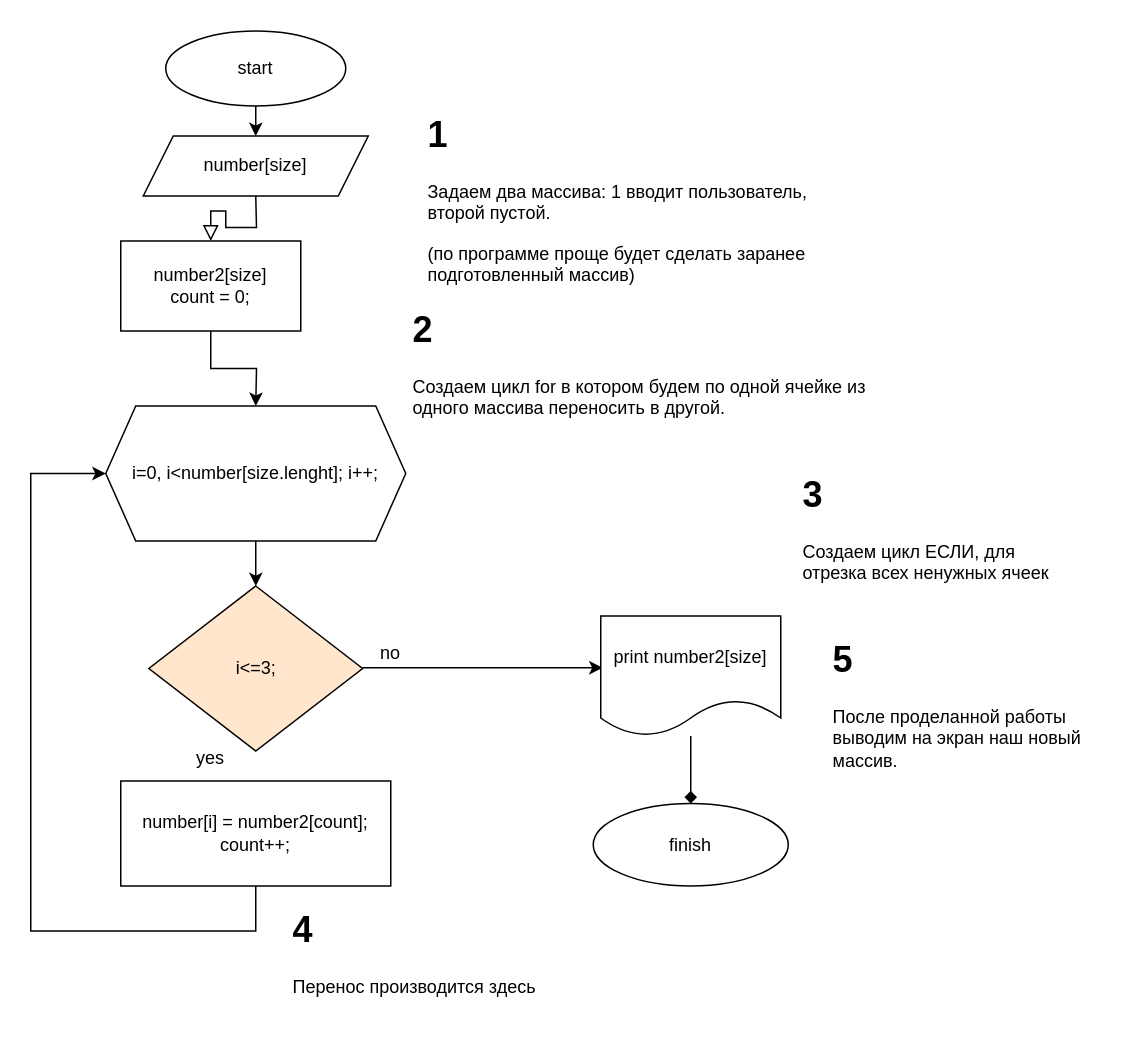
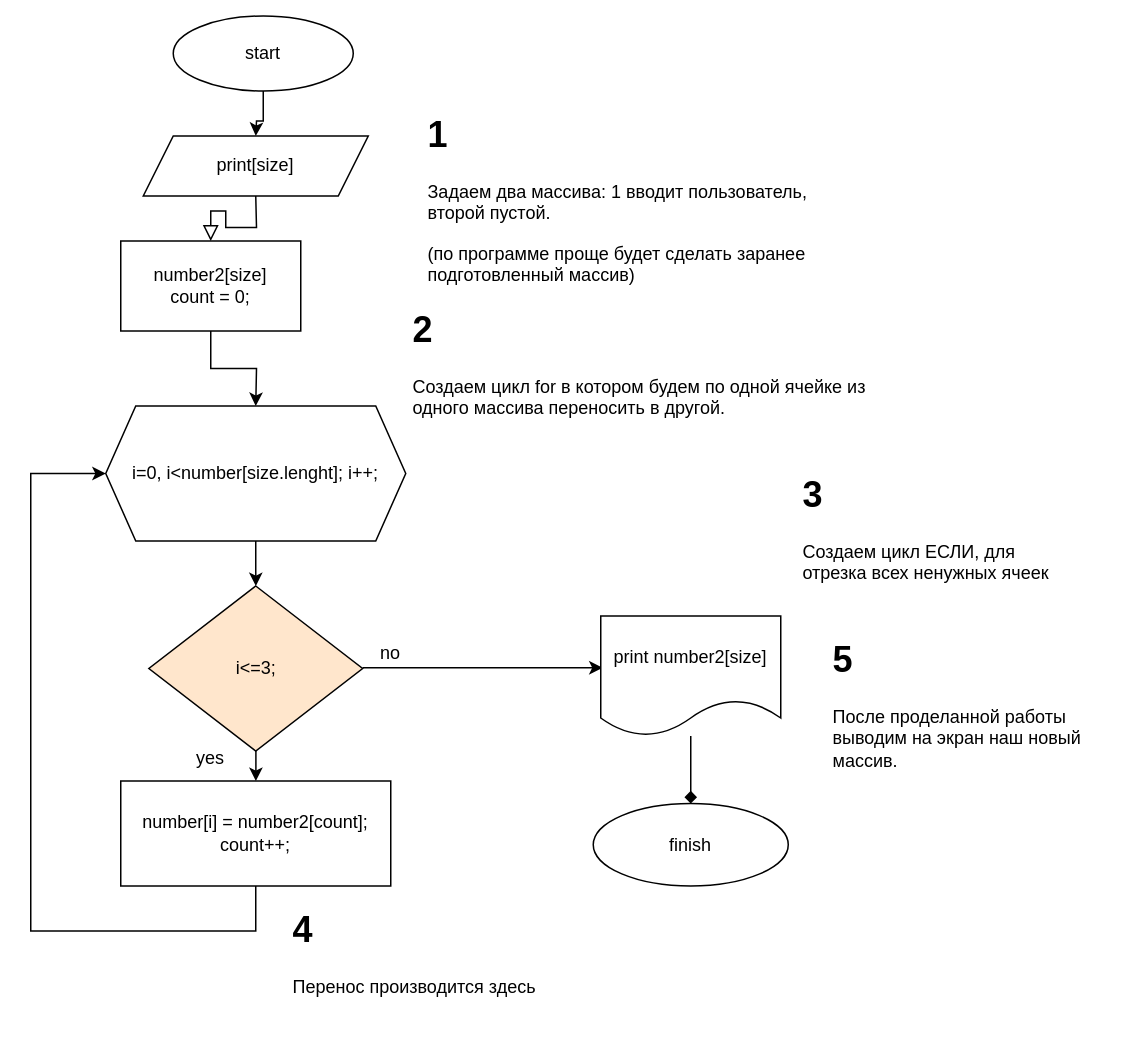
(256, 68) -> (263, 53)
(256, 166) -> (256, 166)
none -> (256, 761)
